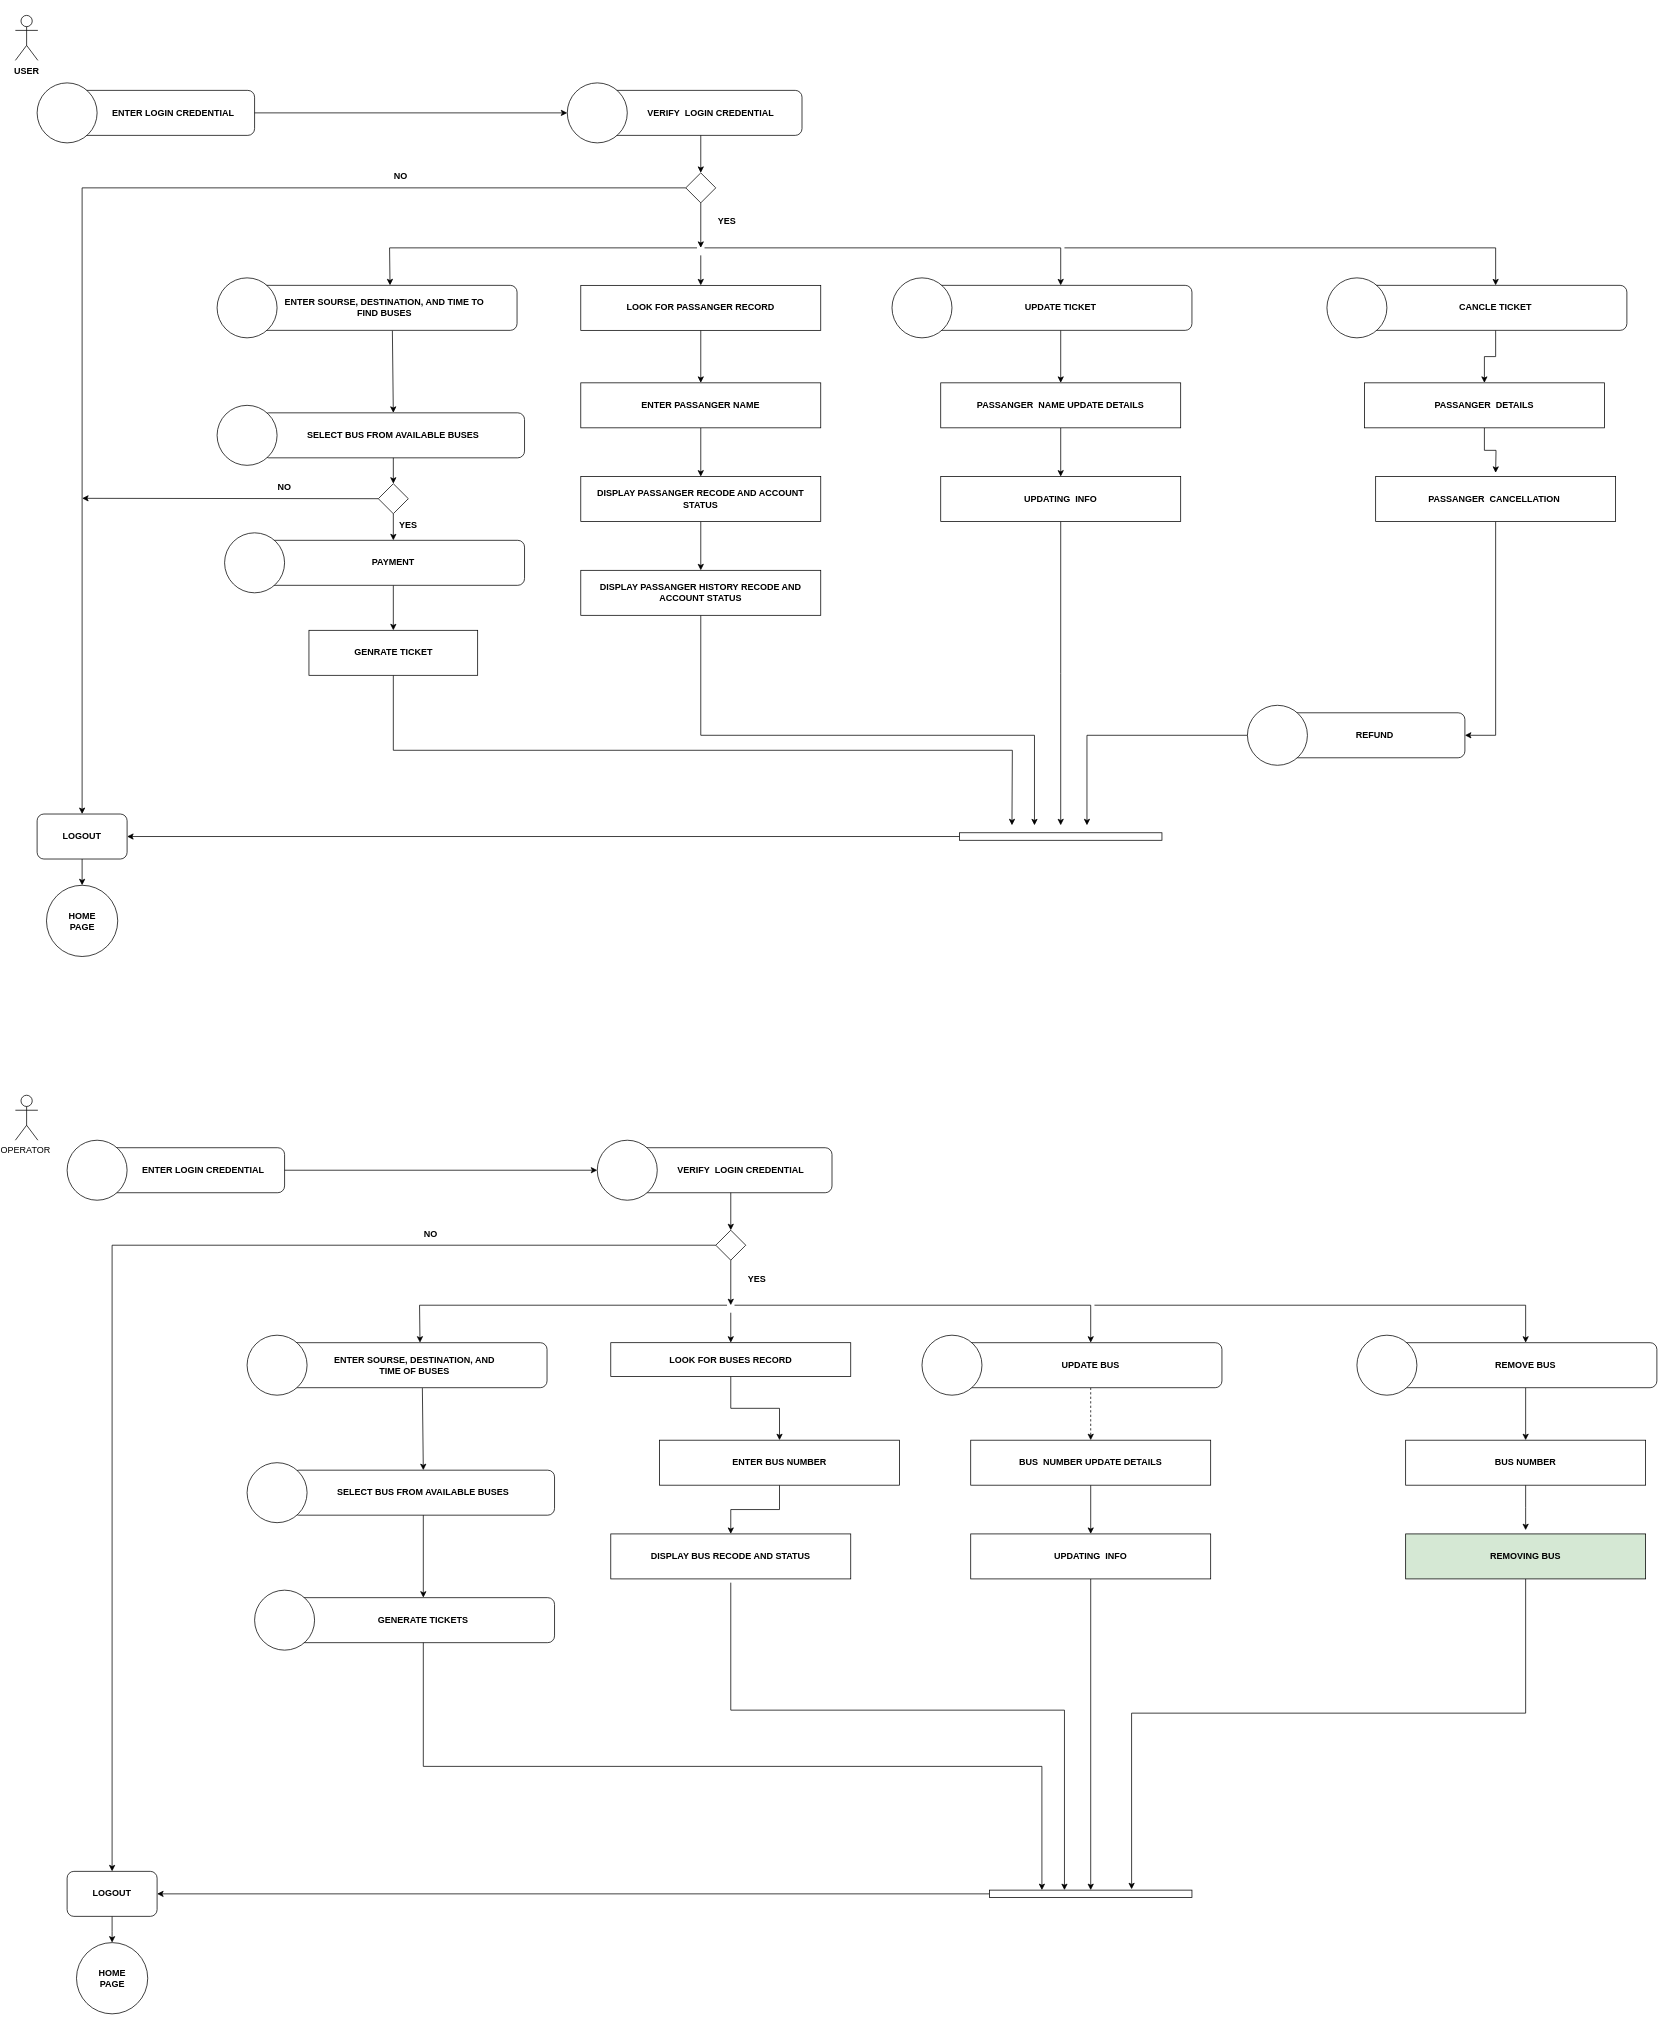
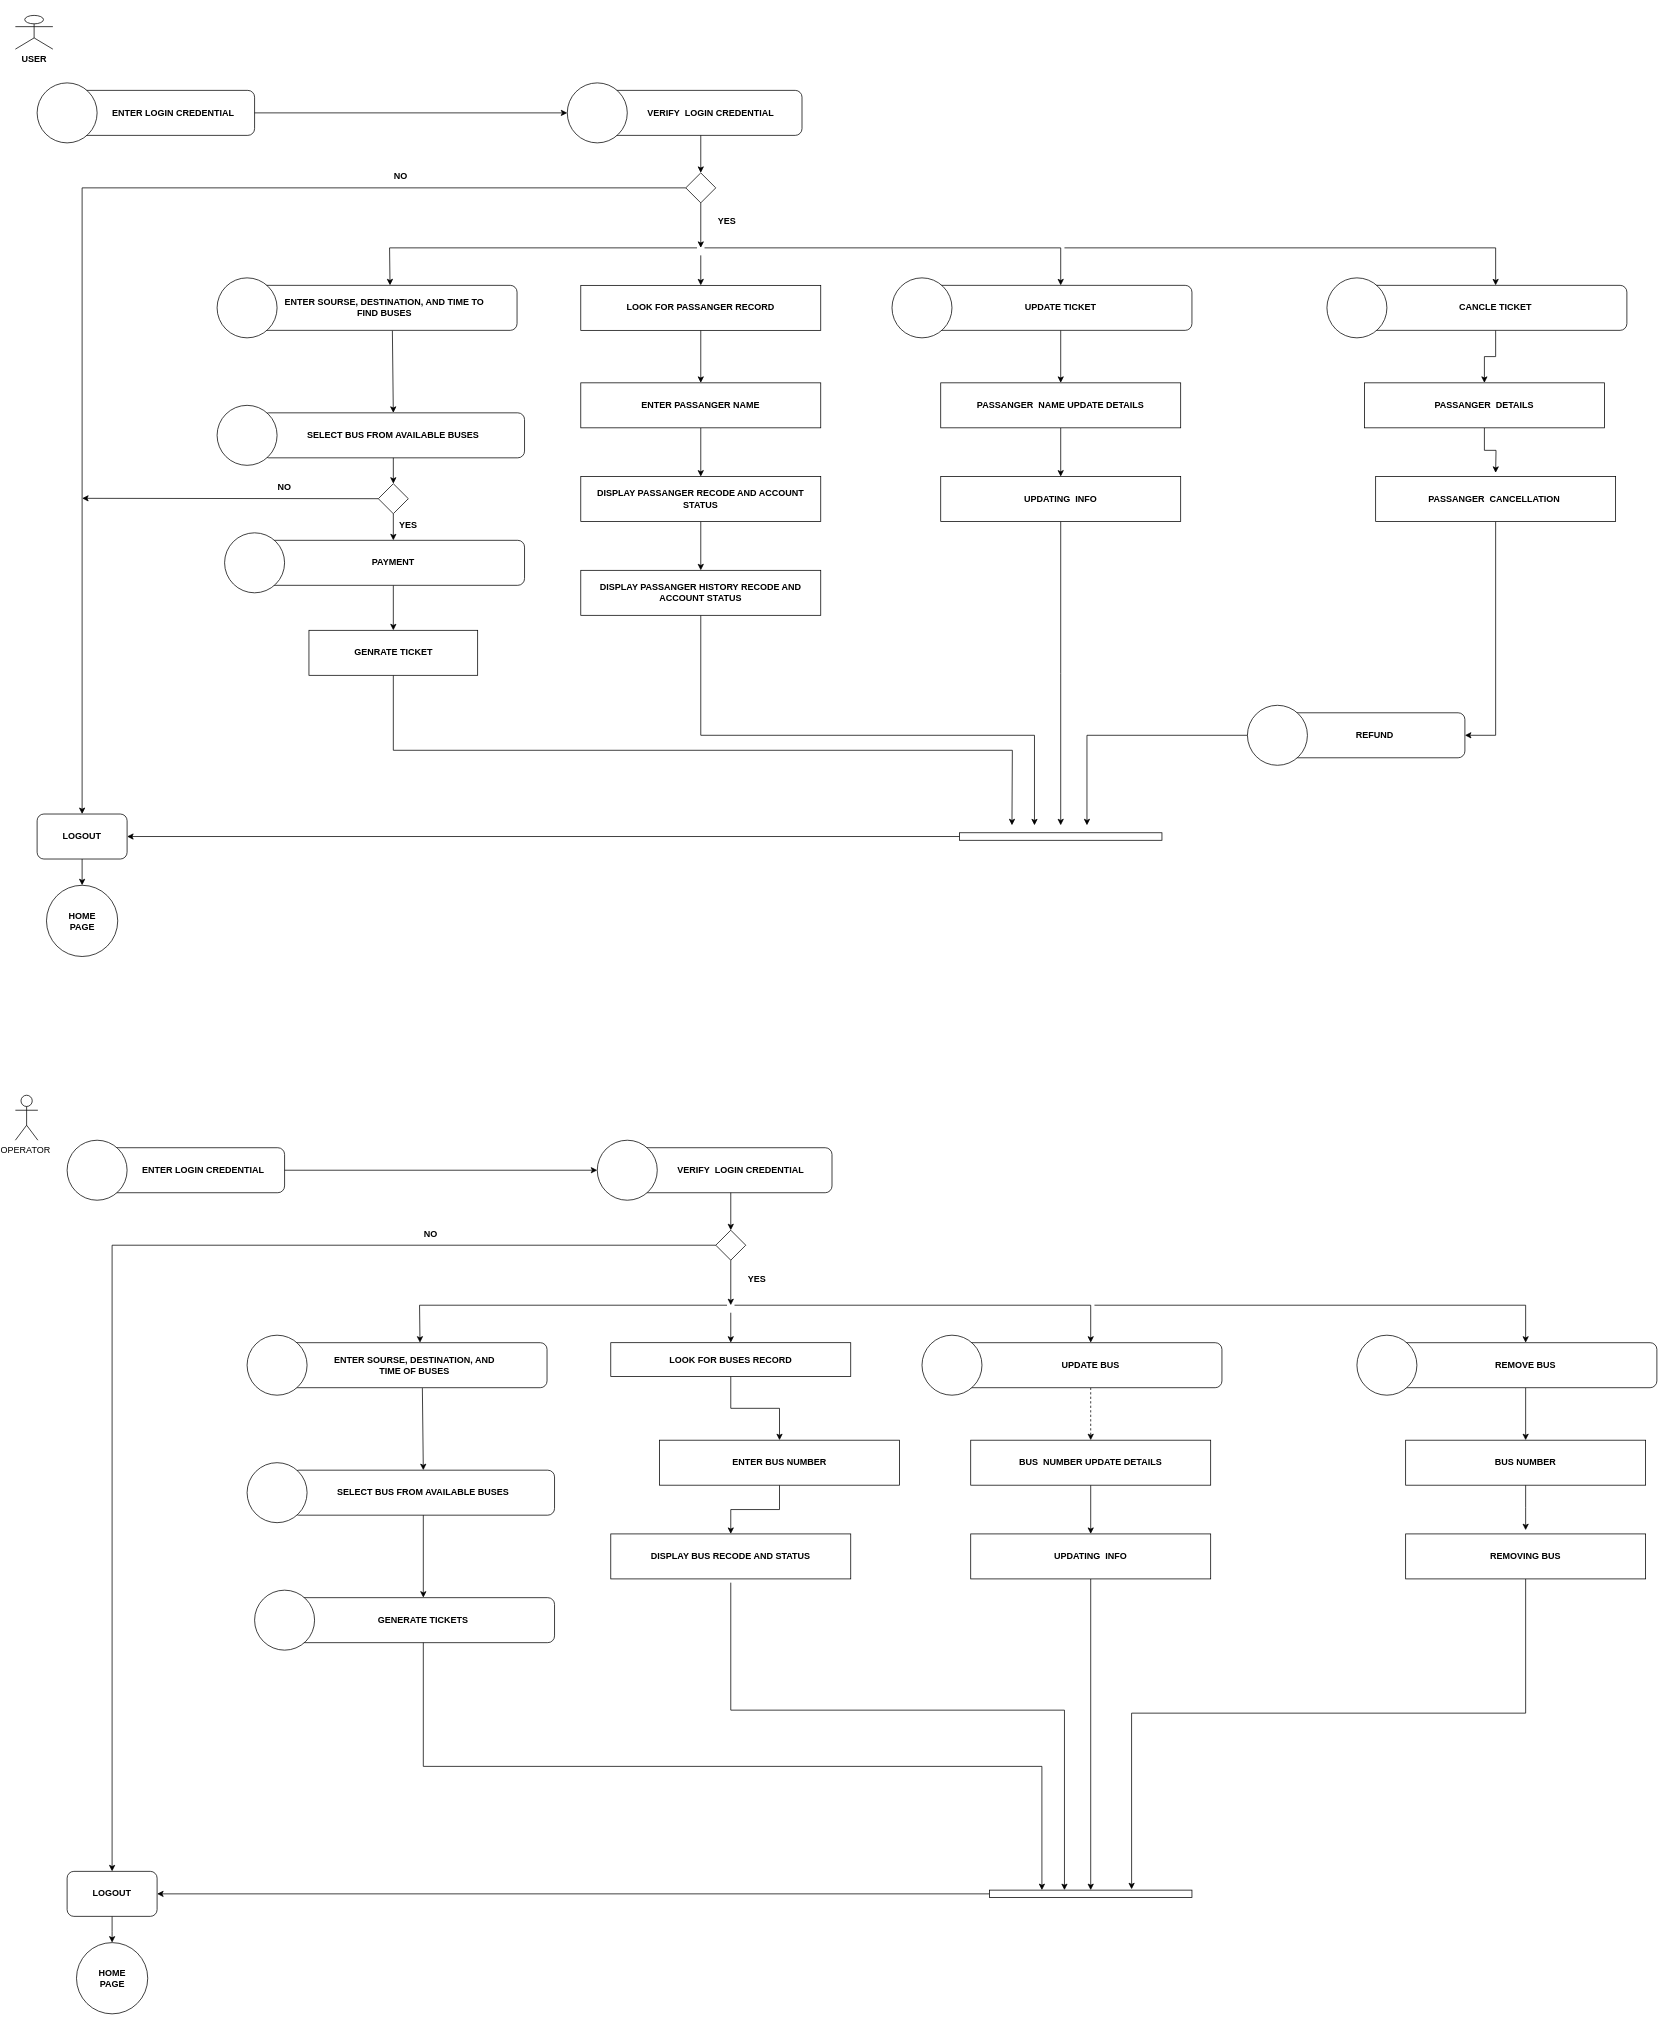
(27, 38) -> (34, 32)
(1526, 1557) -> (1526, 1557)
